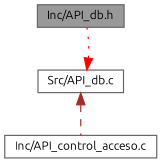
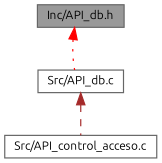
(89, 43) -> (73, 55)
(81, 147) -> (81, 147)
